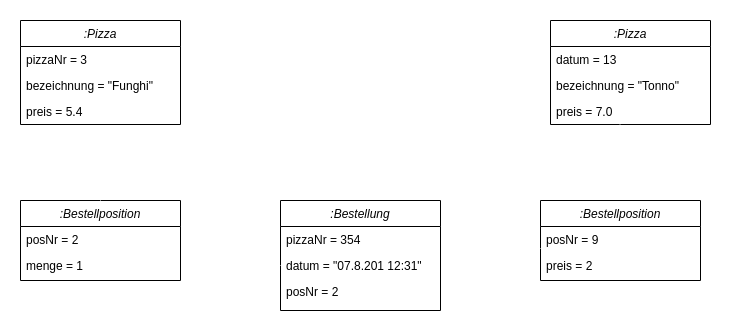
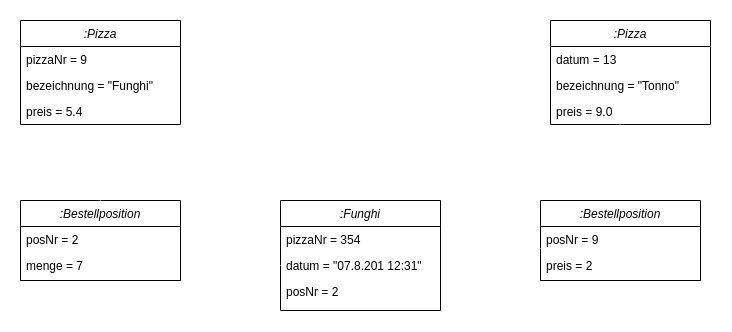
(58, 60) -> (58, 60)
(587, 112) -> (587, 112)
(360, 214) -> (360, 214)
(53, 266) -> (53, 266)
